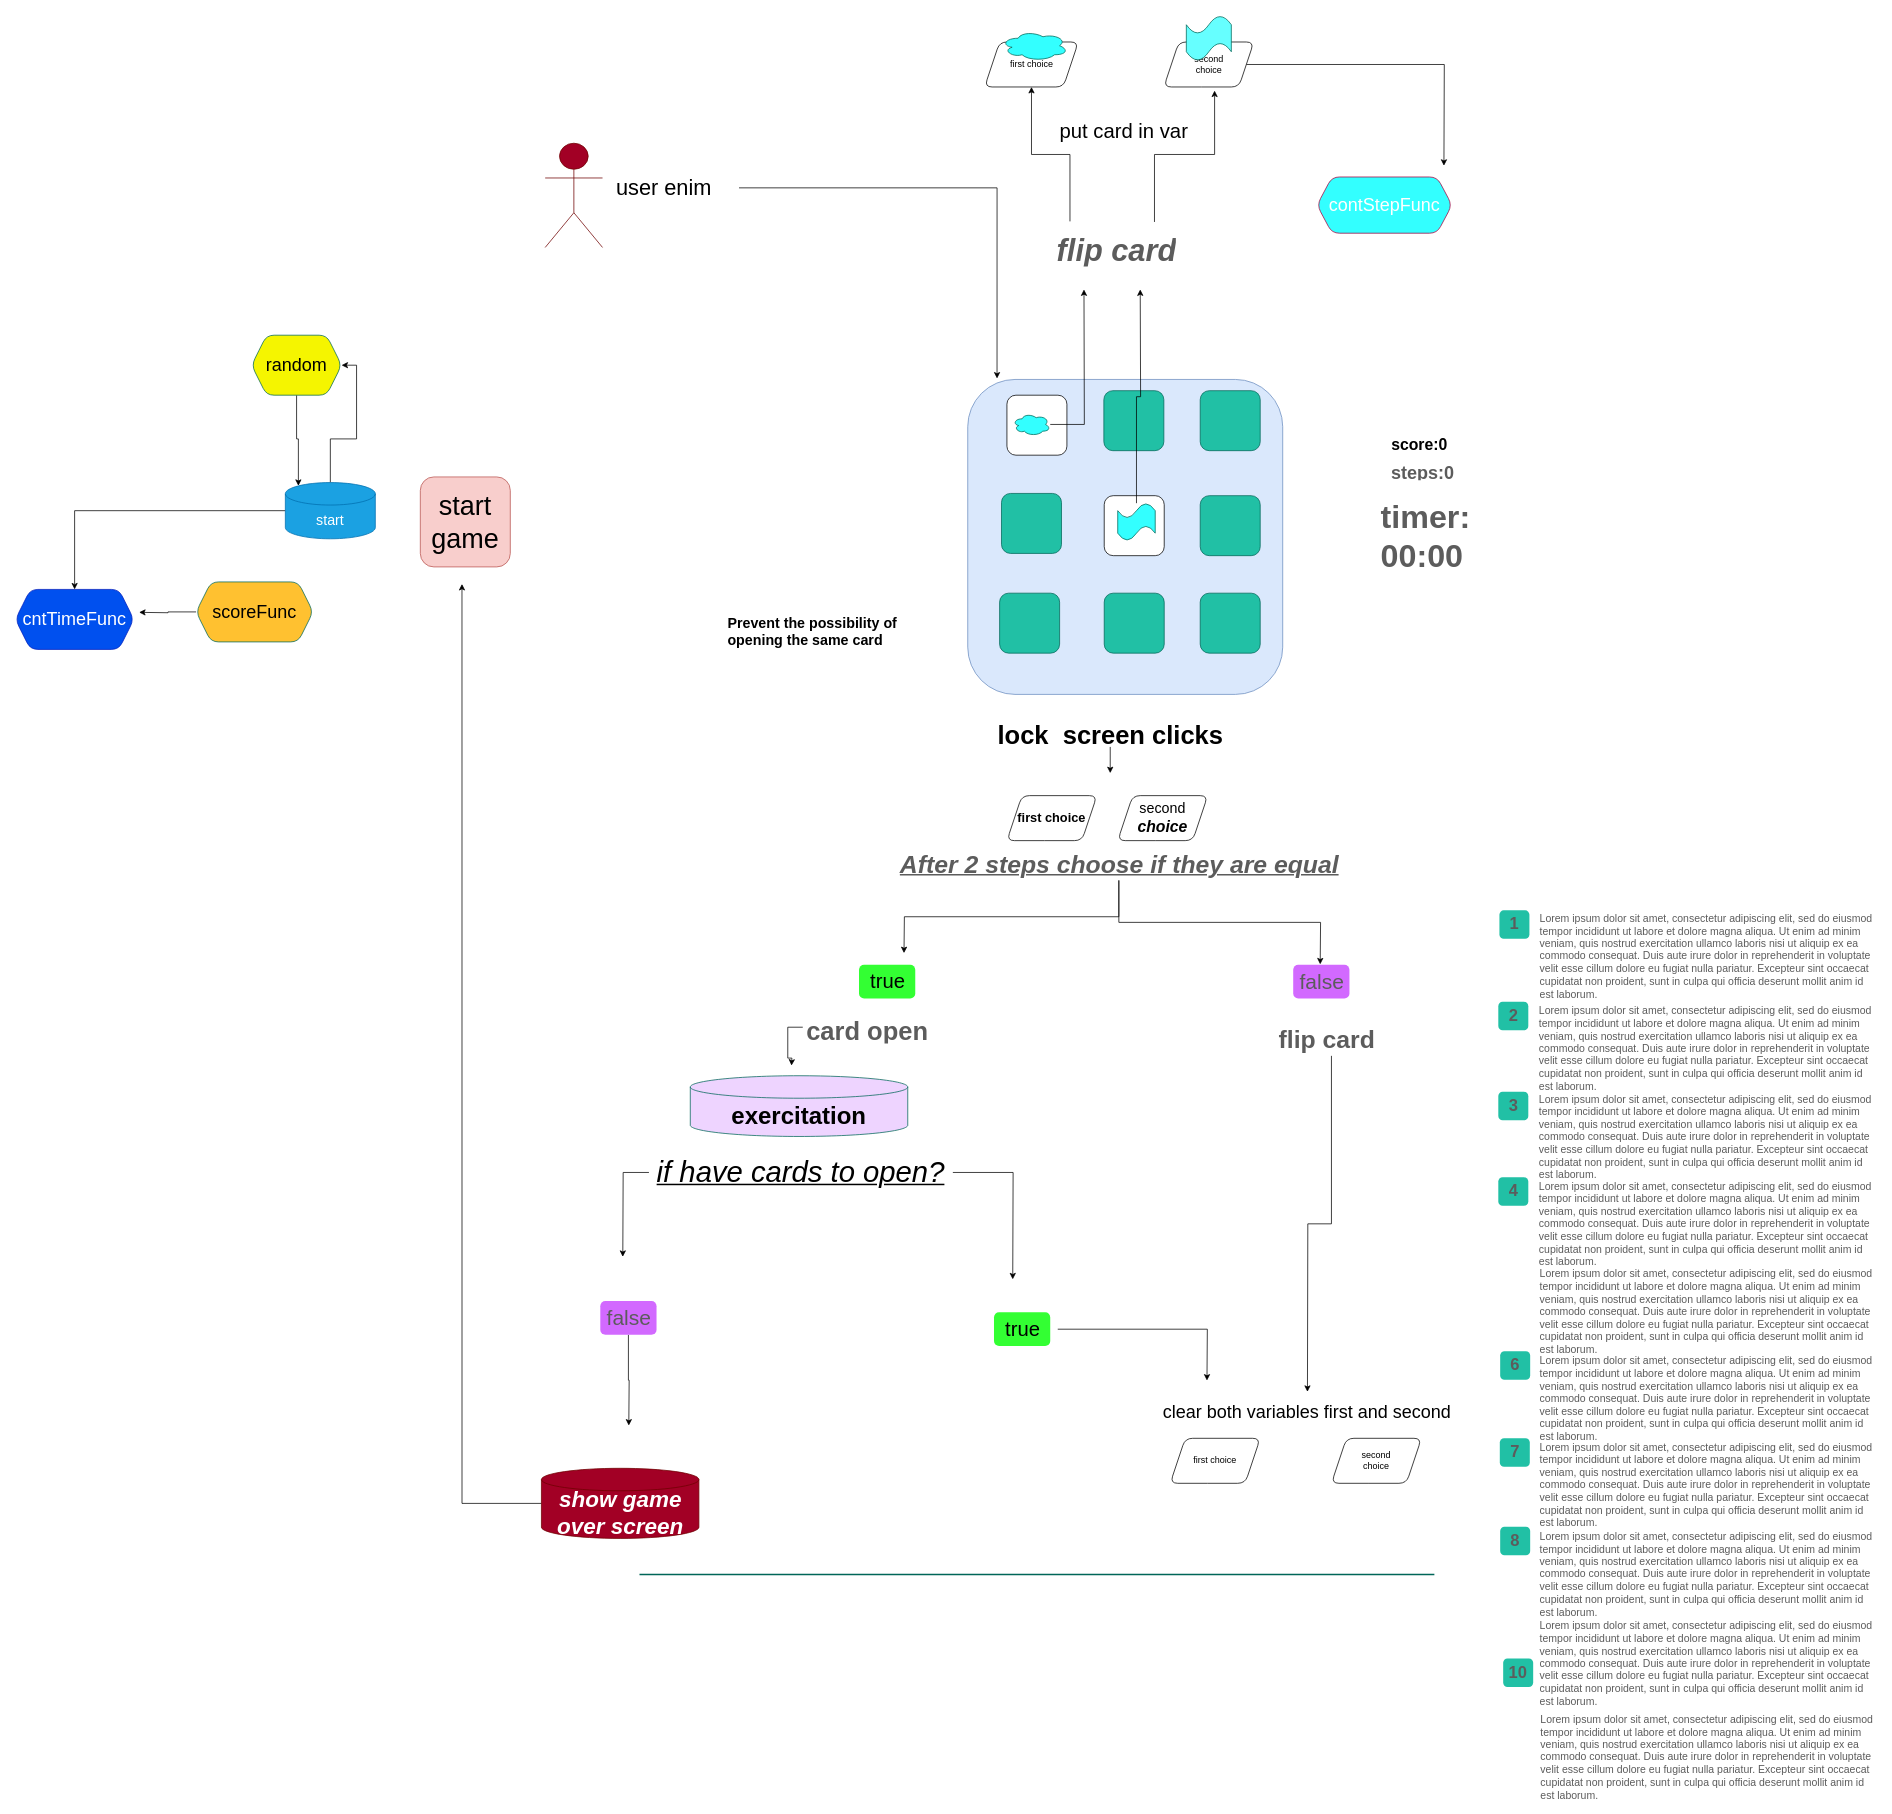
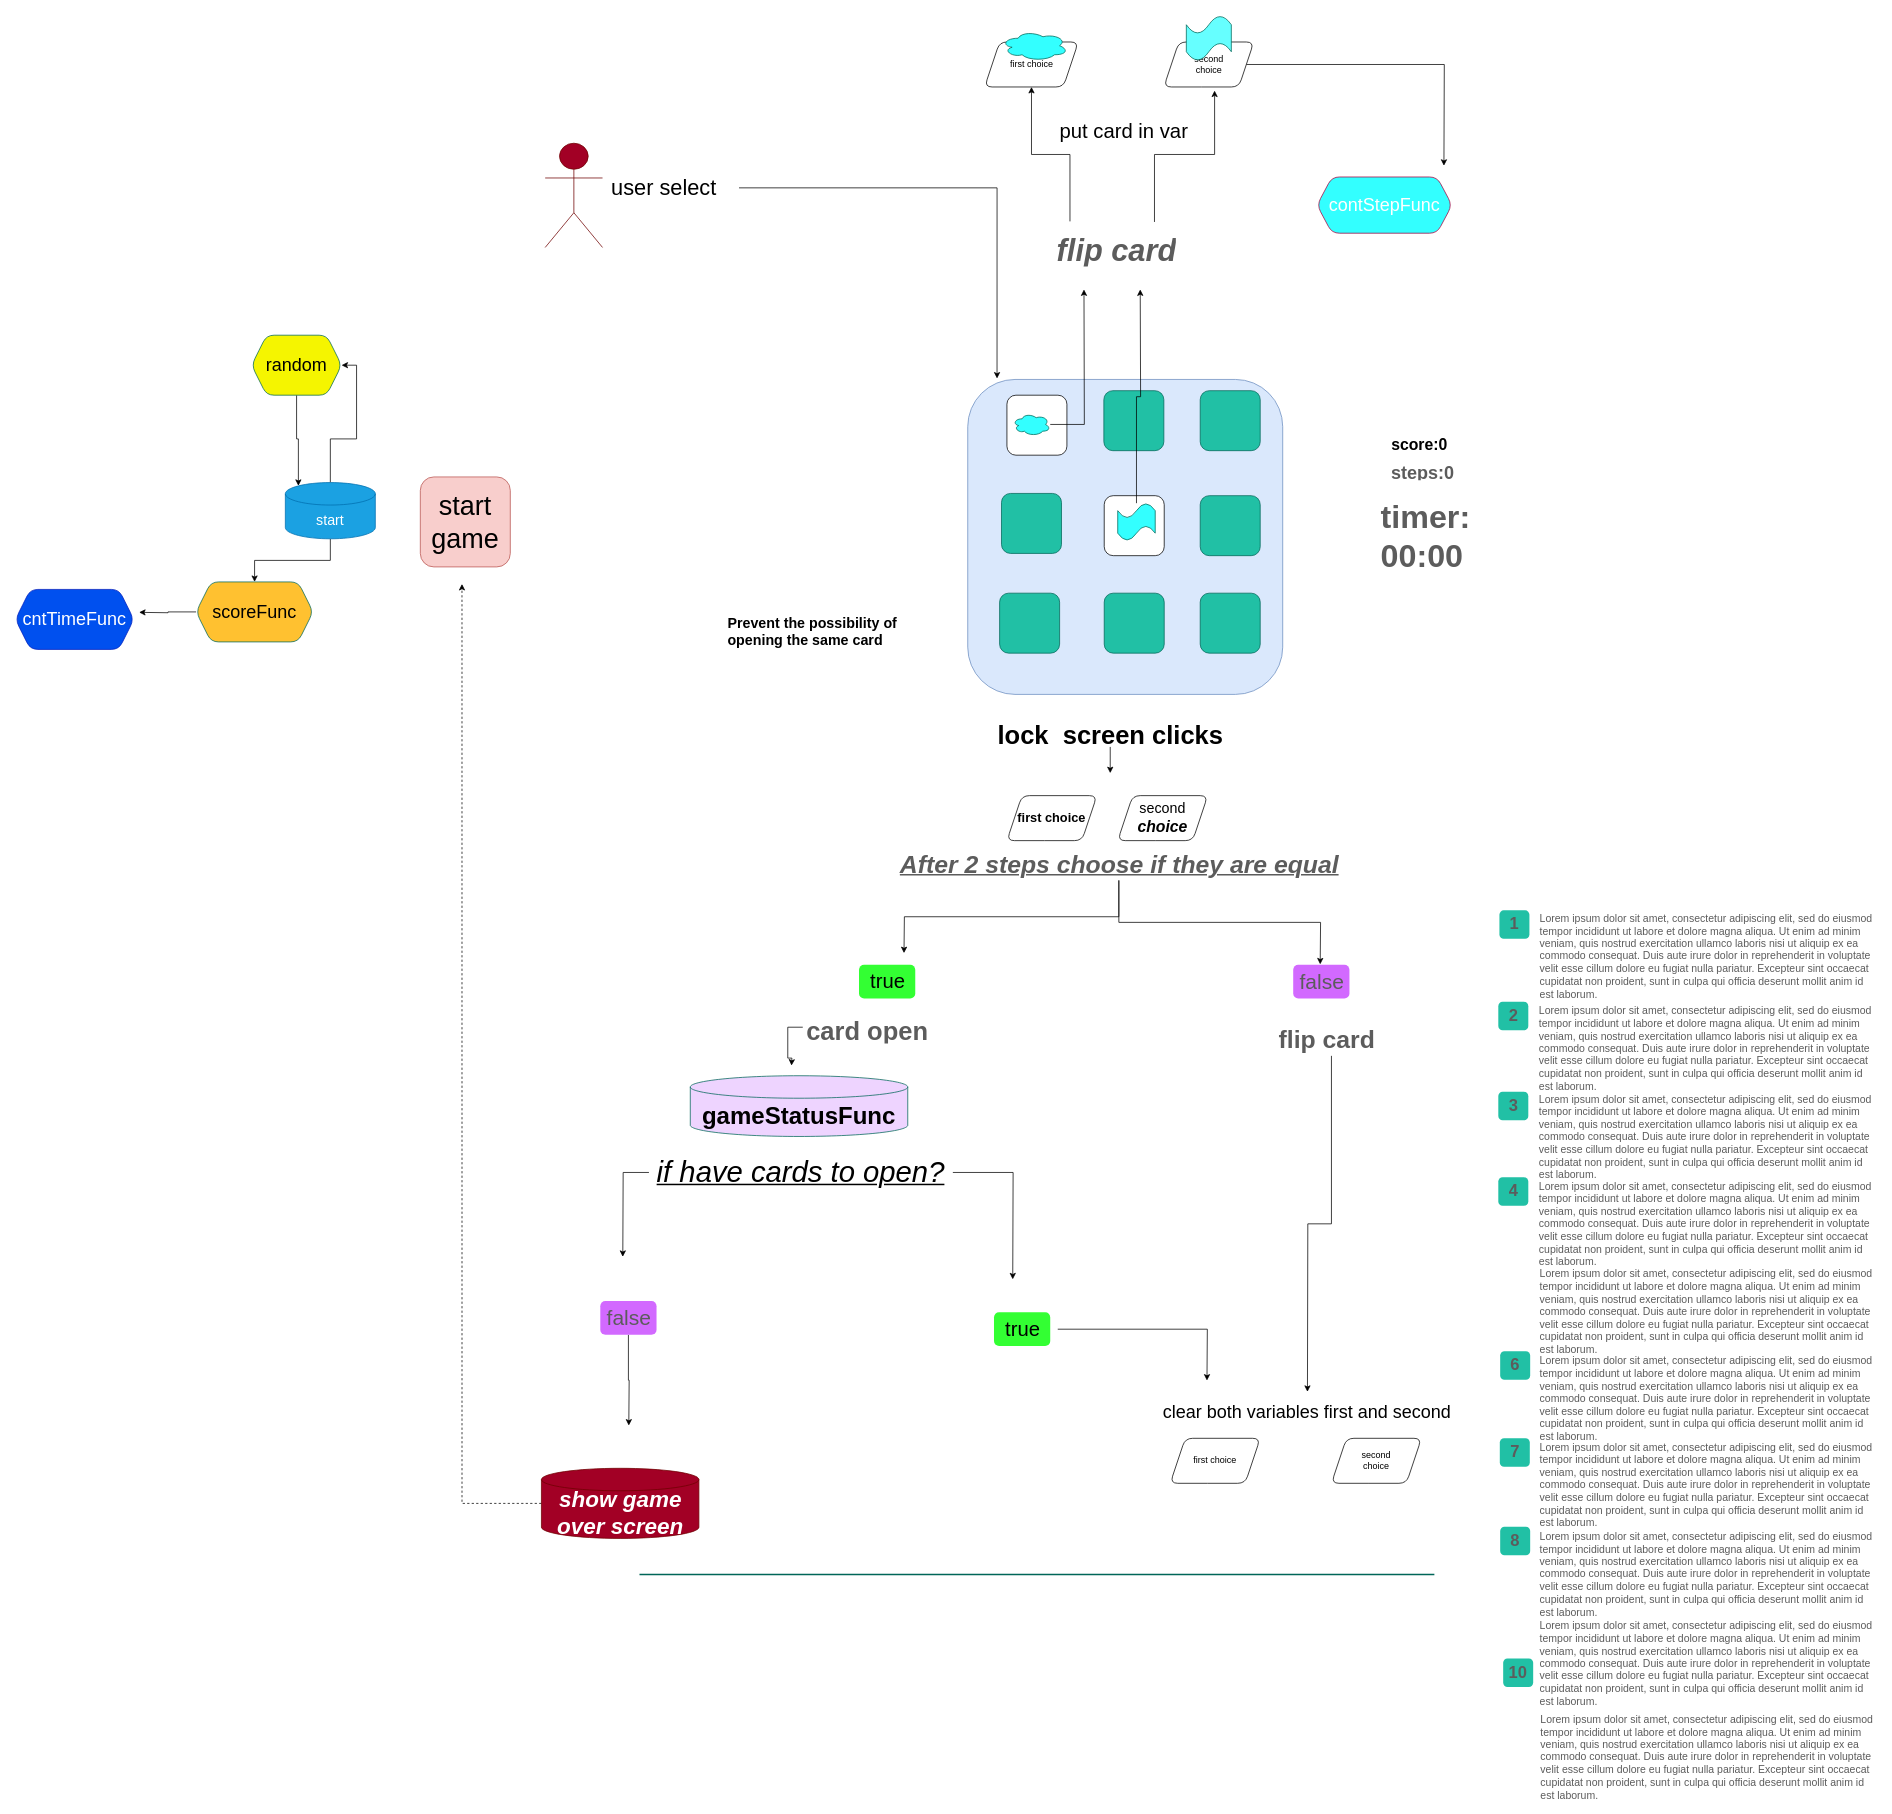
(664, 188) -> (664, 188)
(144, 510) -> (295, 560)
(462, 1086) -> (462, 1086)
(799, 1116) -> (799, 1116)
